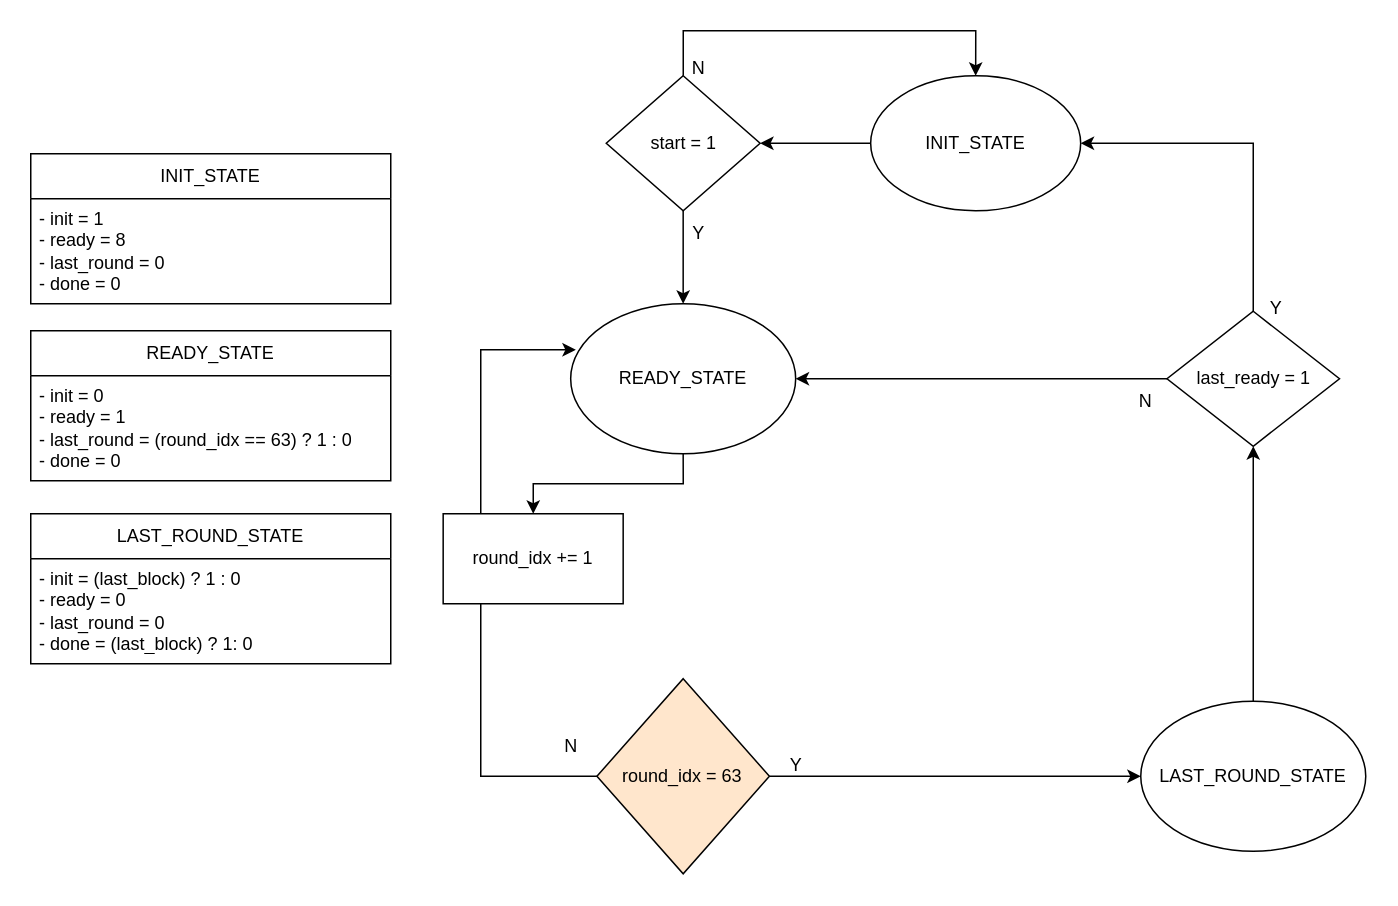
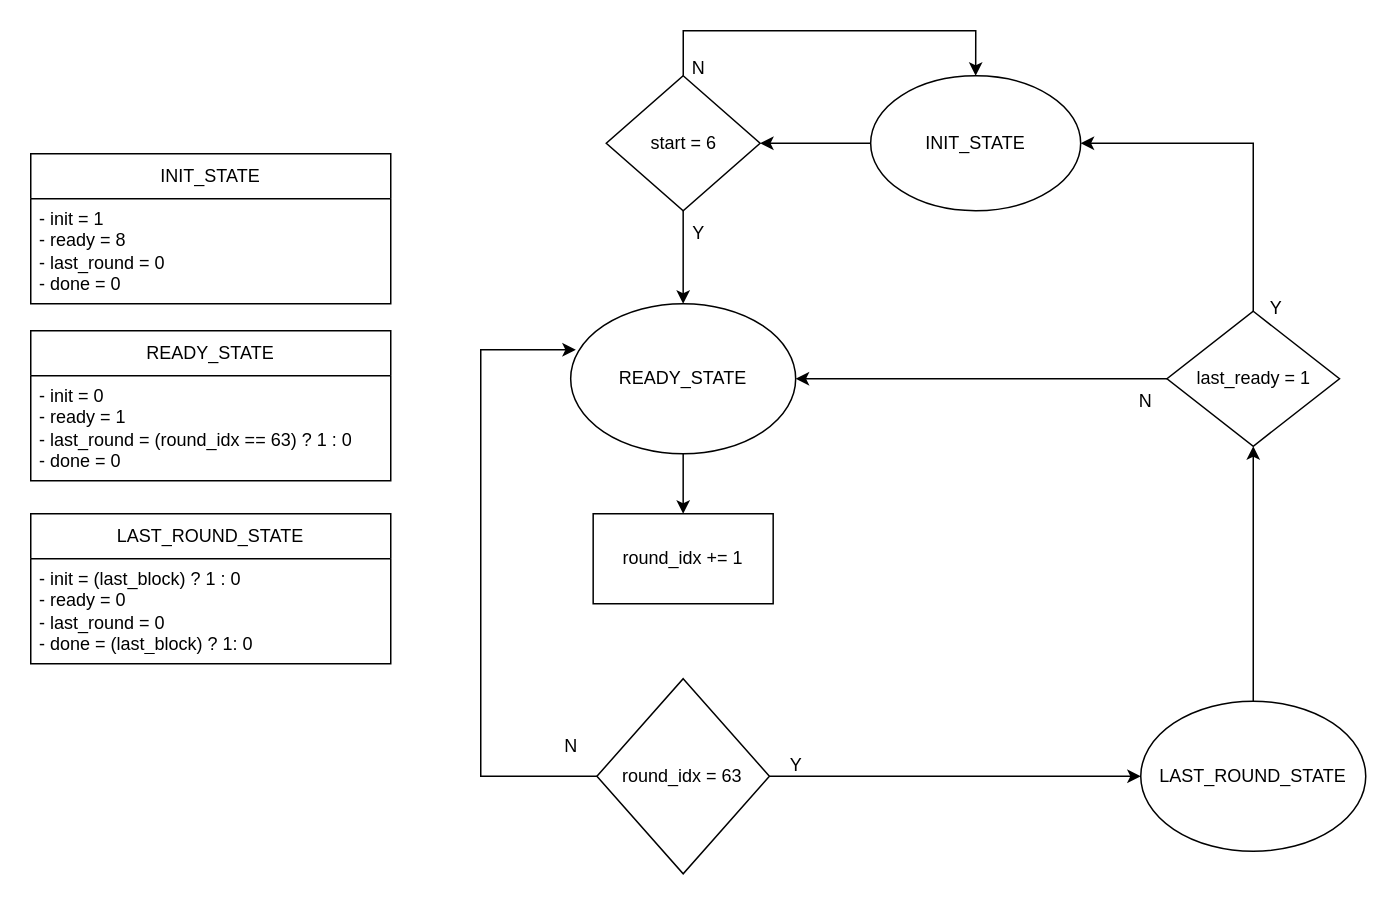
(684, 143) -> (684, 143)
(533, 559) -> (683, 559)
(683, 776) -> (683, 776)
